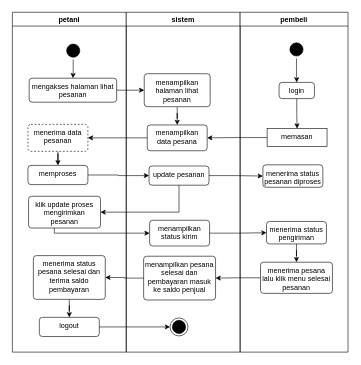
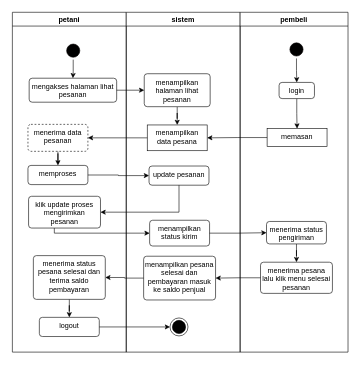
(177, 138) -> (177, 138)
(223, 176) -> none
(293, 176) -> none
